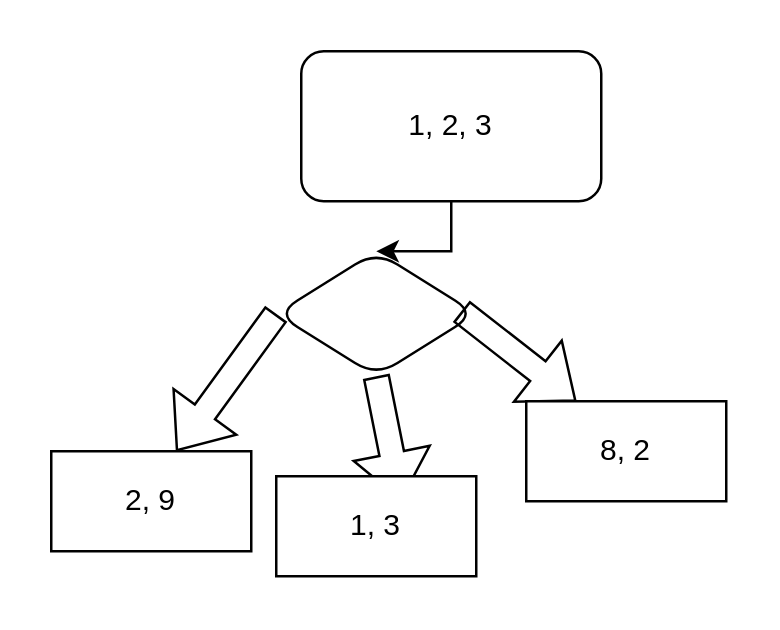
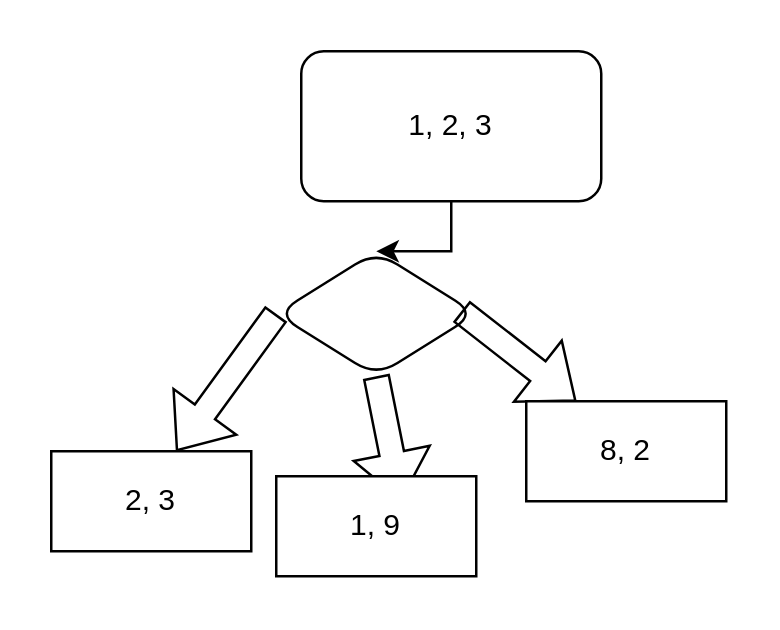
(151, 501) -> (151, 501)
(376, 526) -> (376, 526)
